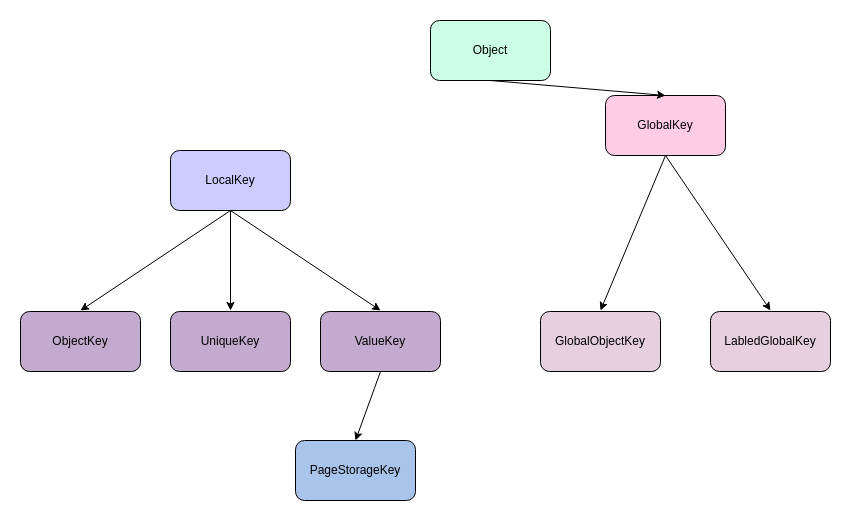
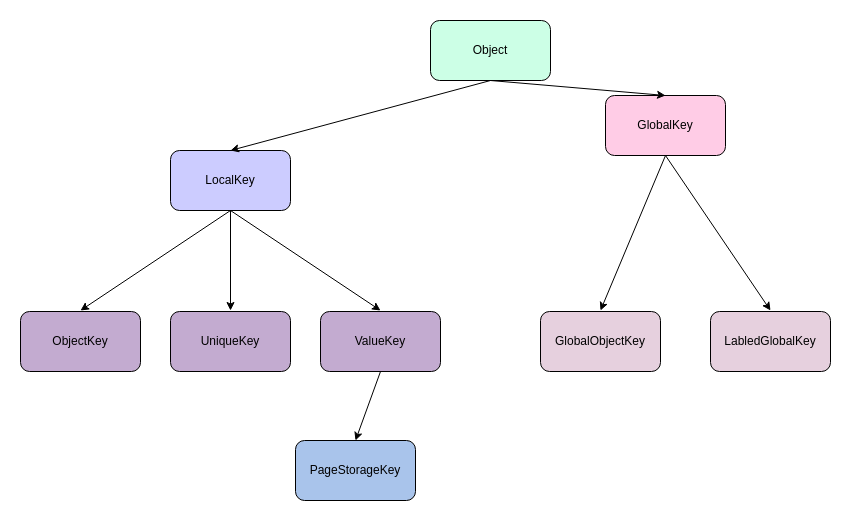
none -> (363, 115)
